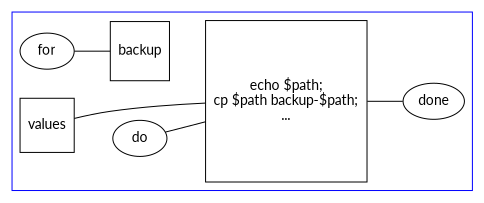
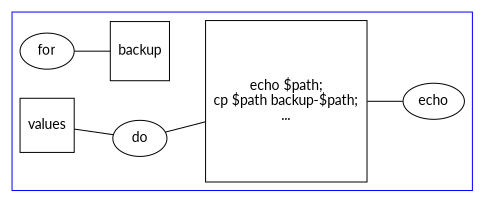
(434, 101) -> (434, 101)
(139, 108) -> (94, 132)
